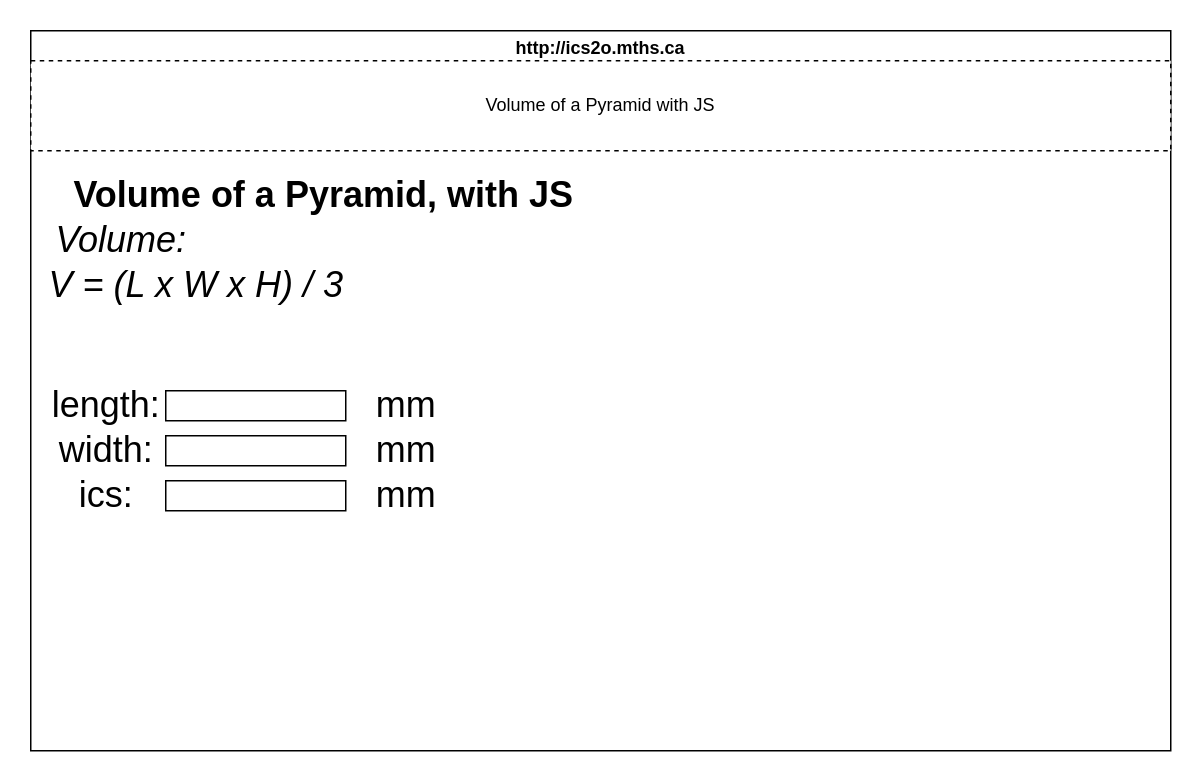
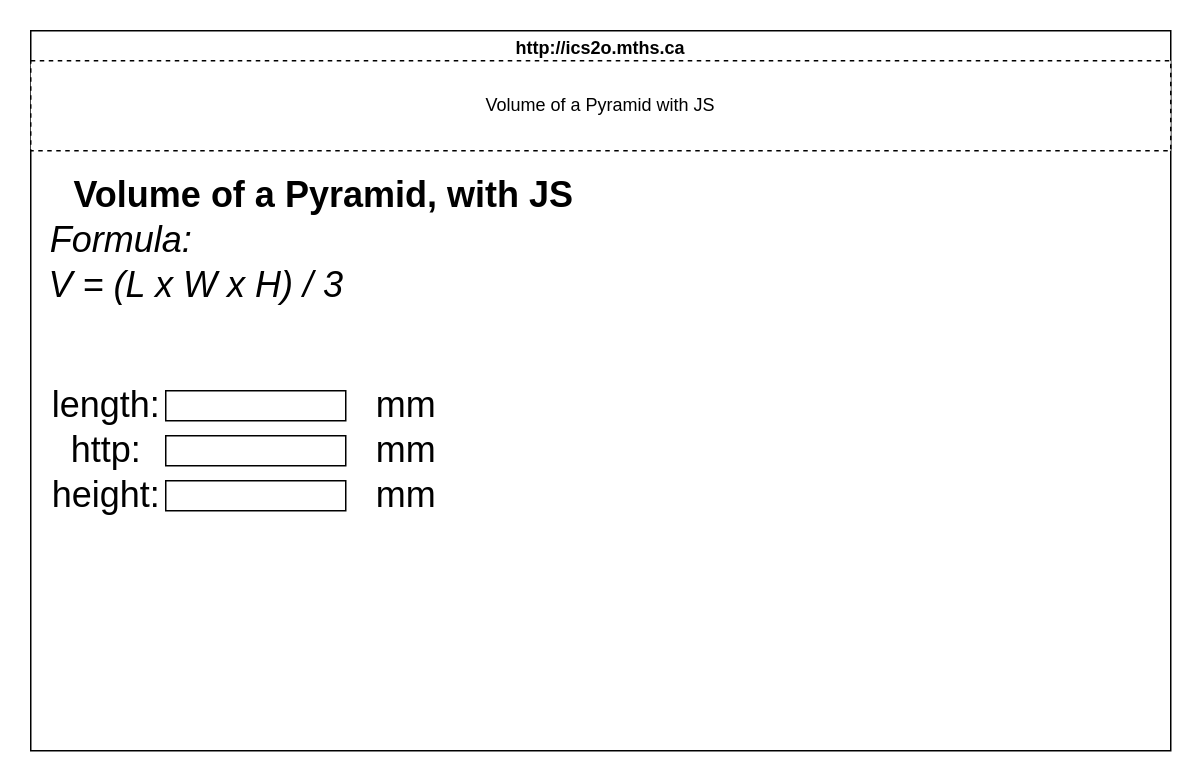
(122, 241) -> (122, 241)
(107, 451) -> (107, 451)
(107, 496) -> (107, 496)
